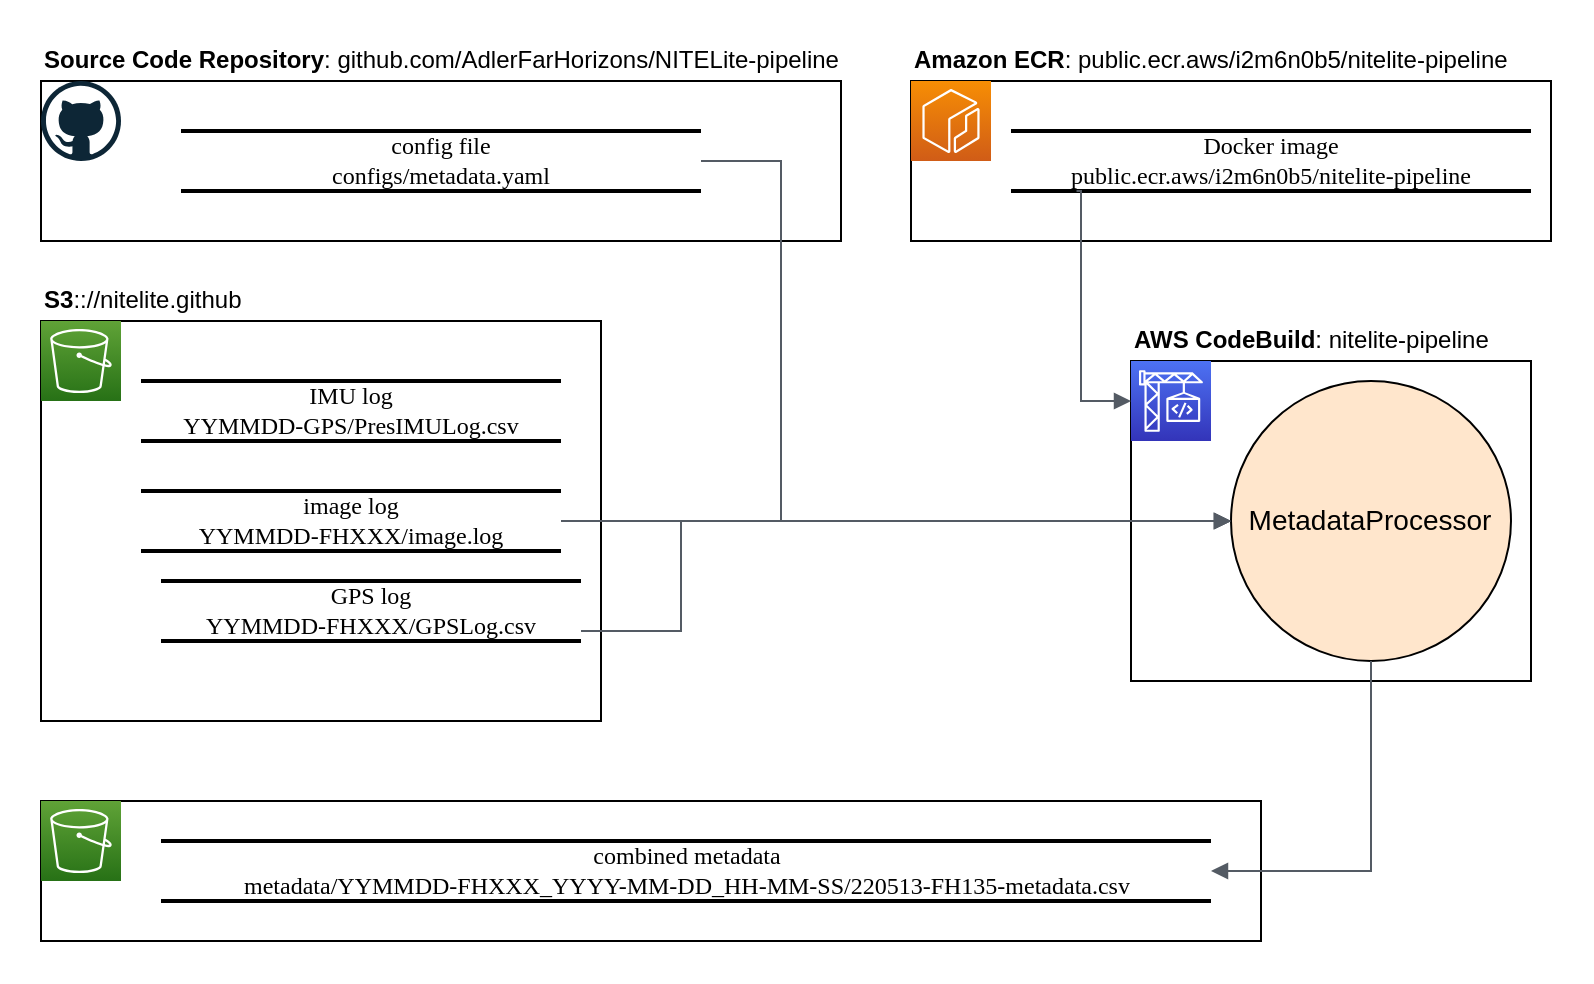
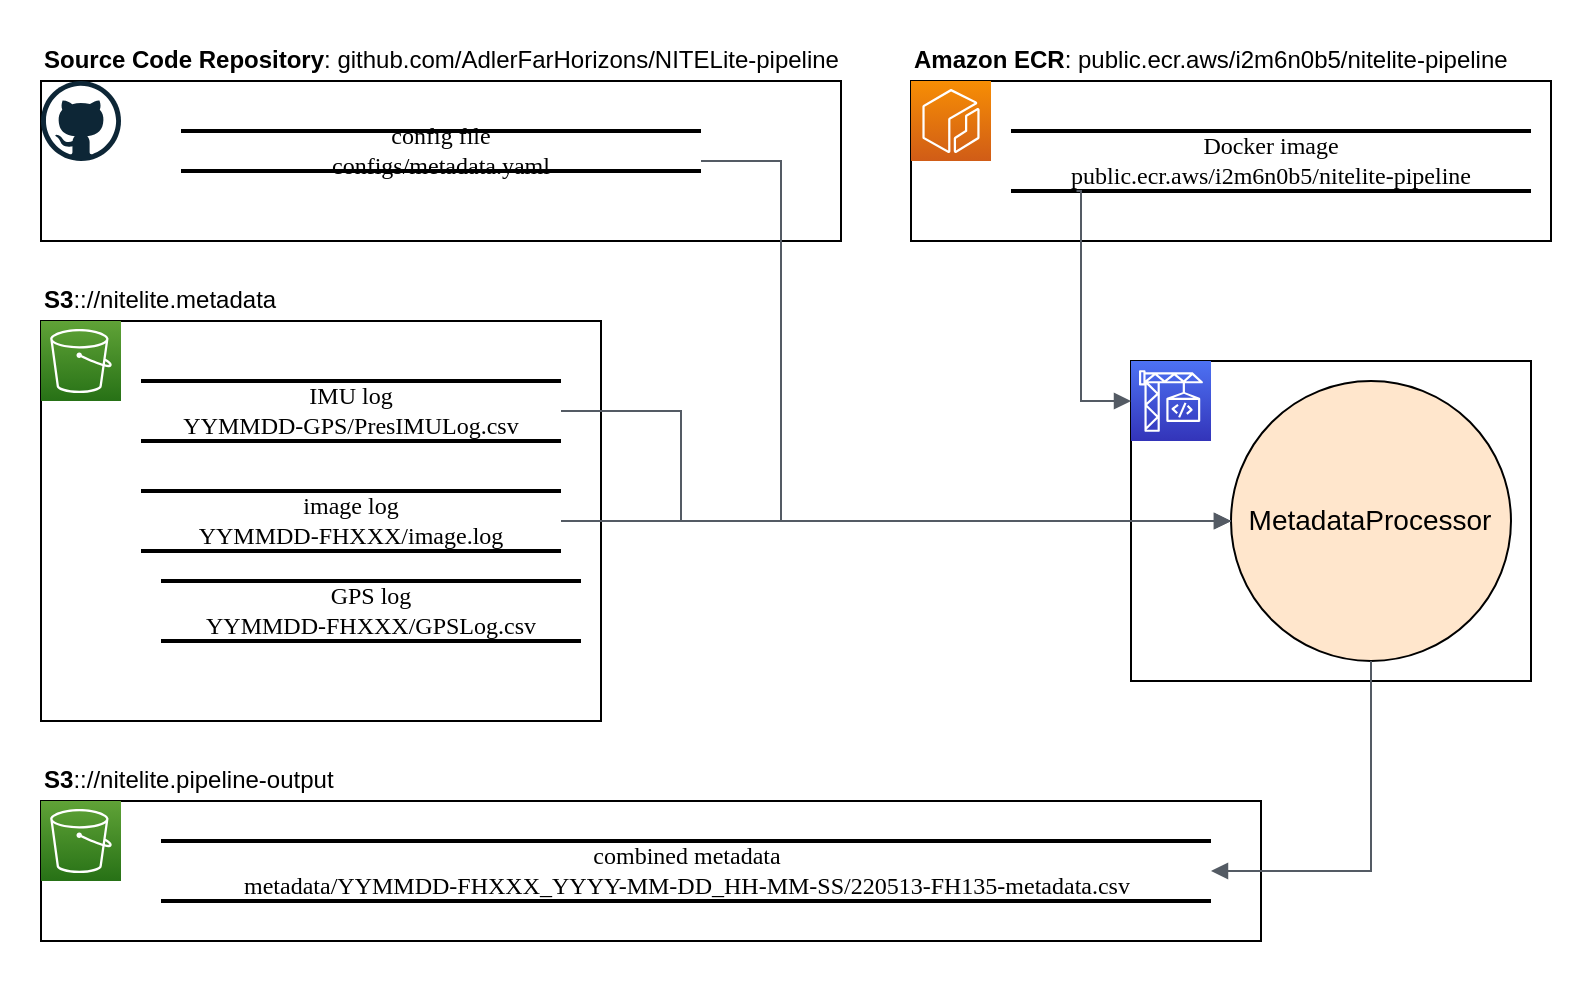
(441, 161) -> (441, 151)
(164, 301) -> (181, 301)
(1321, 341) -> none
none -> (674, 411)
(1215, 521) -> (1227, 521)
(681, 628) -> none
none -> (211, 781)
